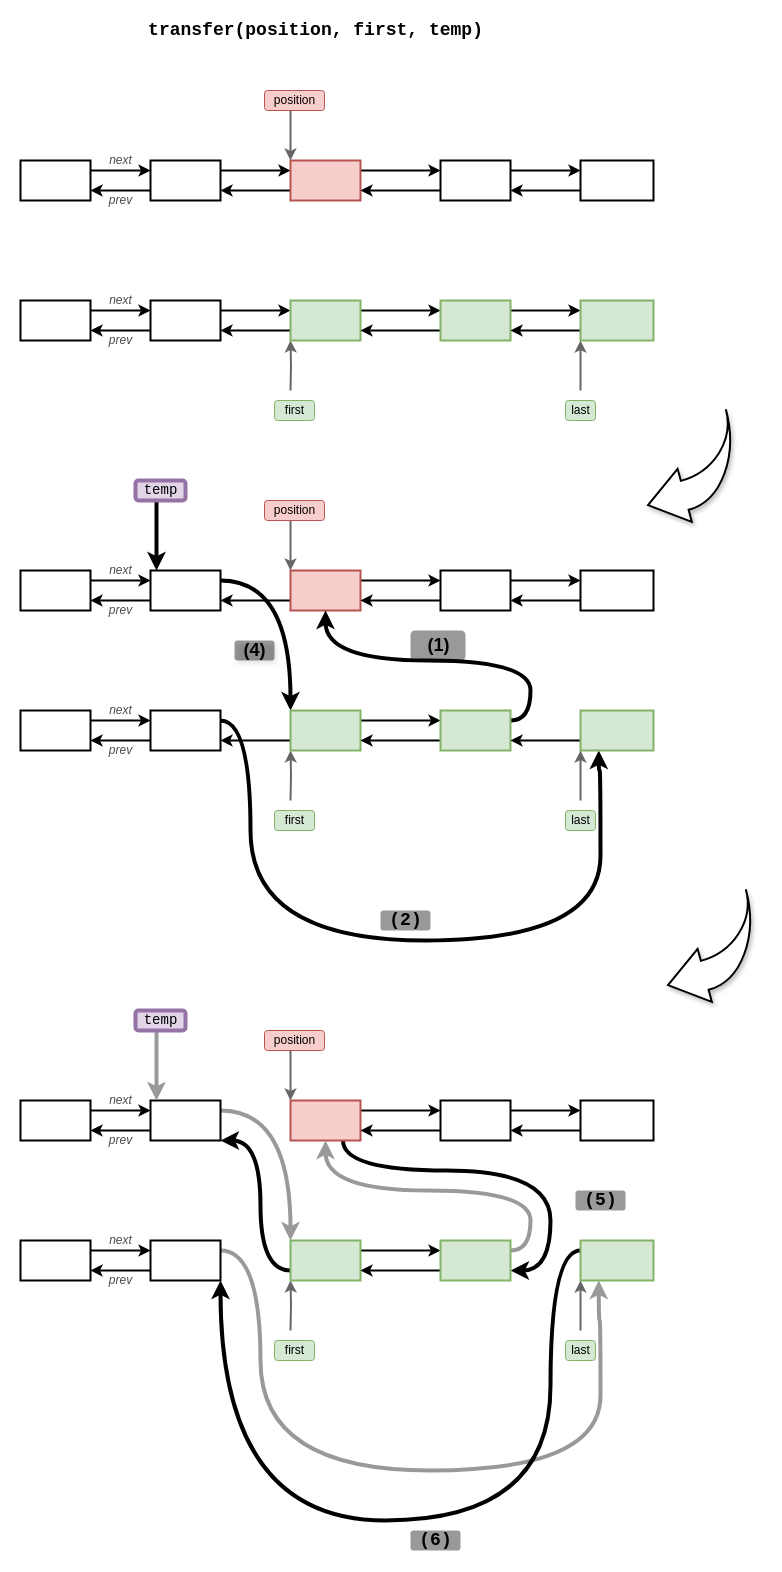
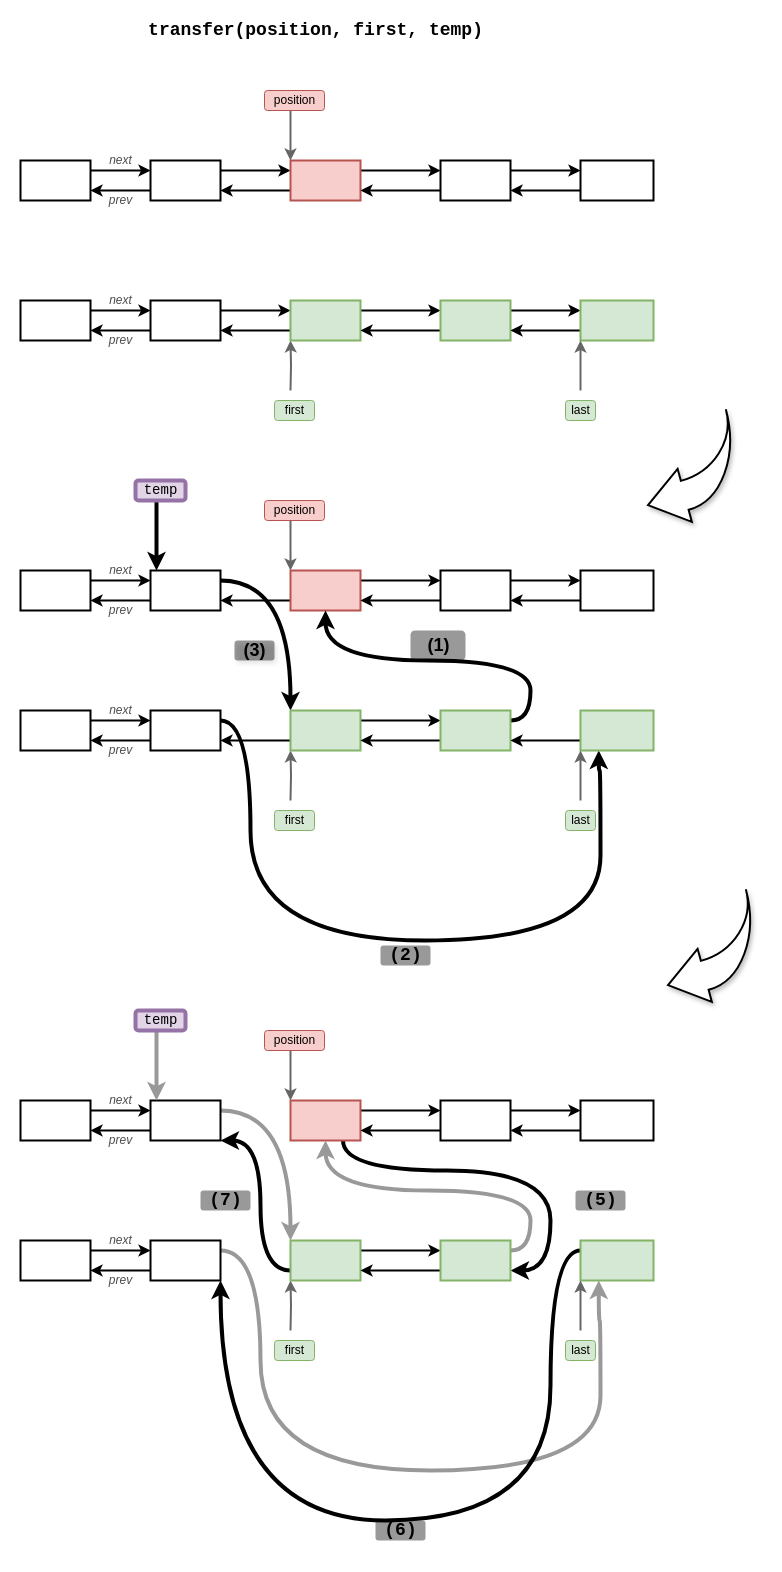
(255, 651) -> (255, 651)
(406, 921) -> (406, 956)
none -> (226, 1201)
(436, 1541) -> (401, 1531)
